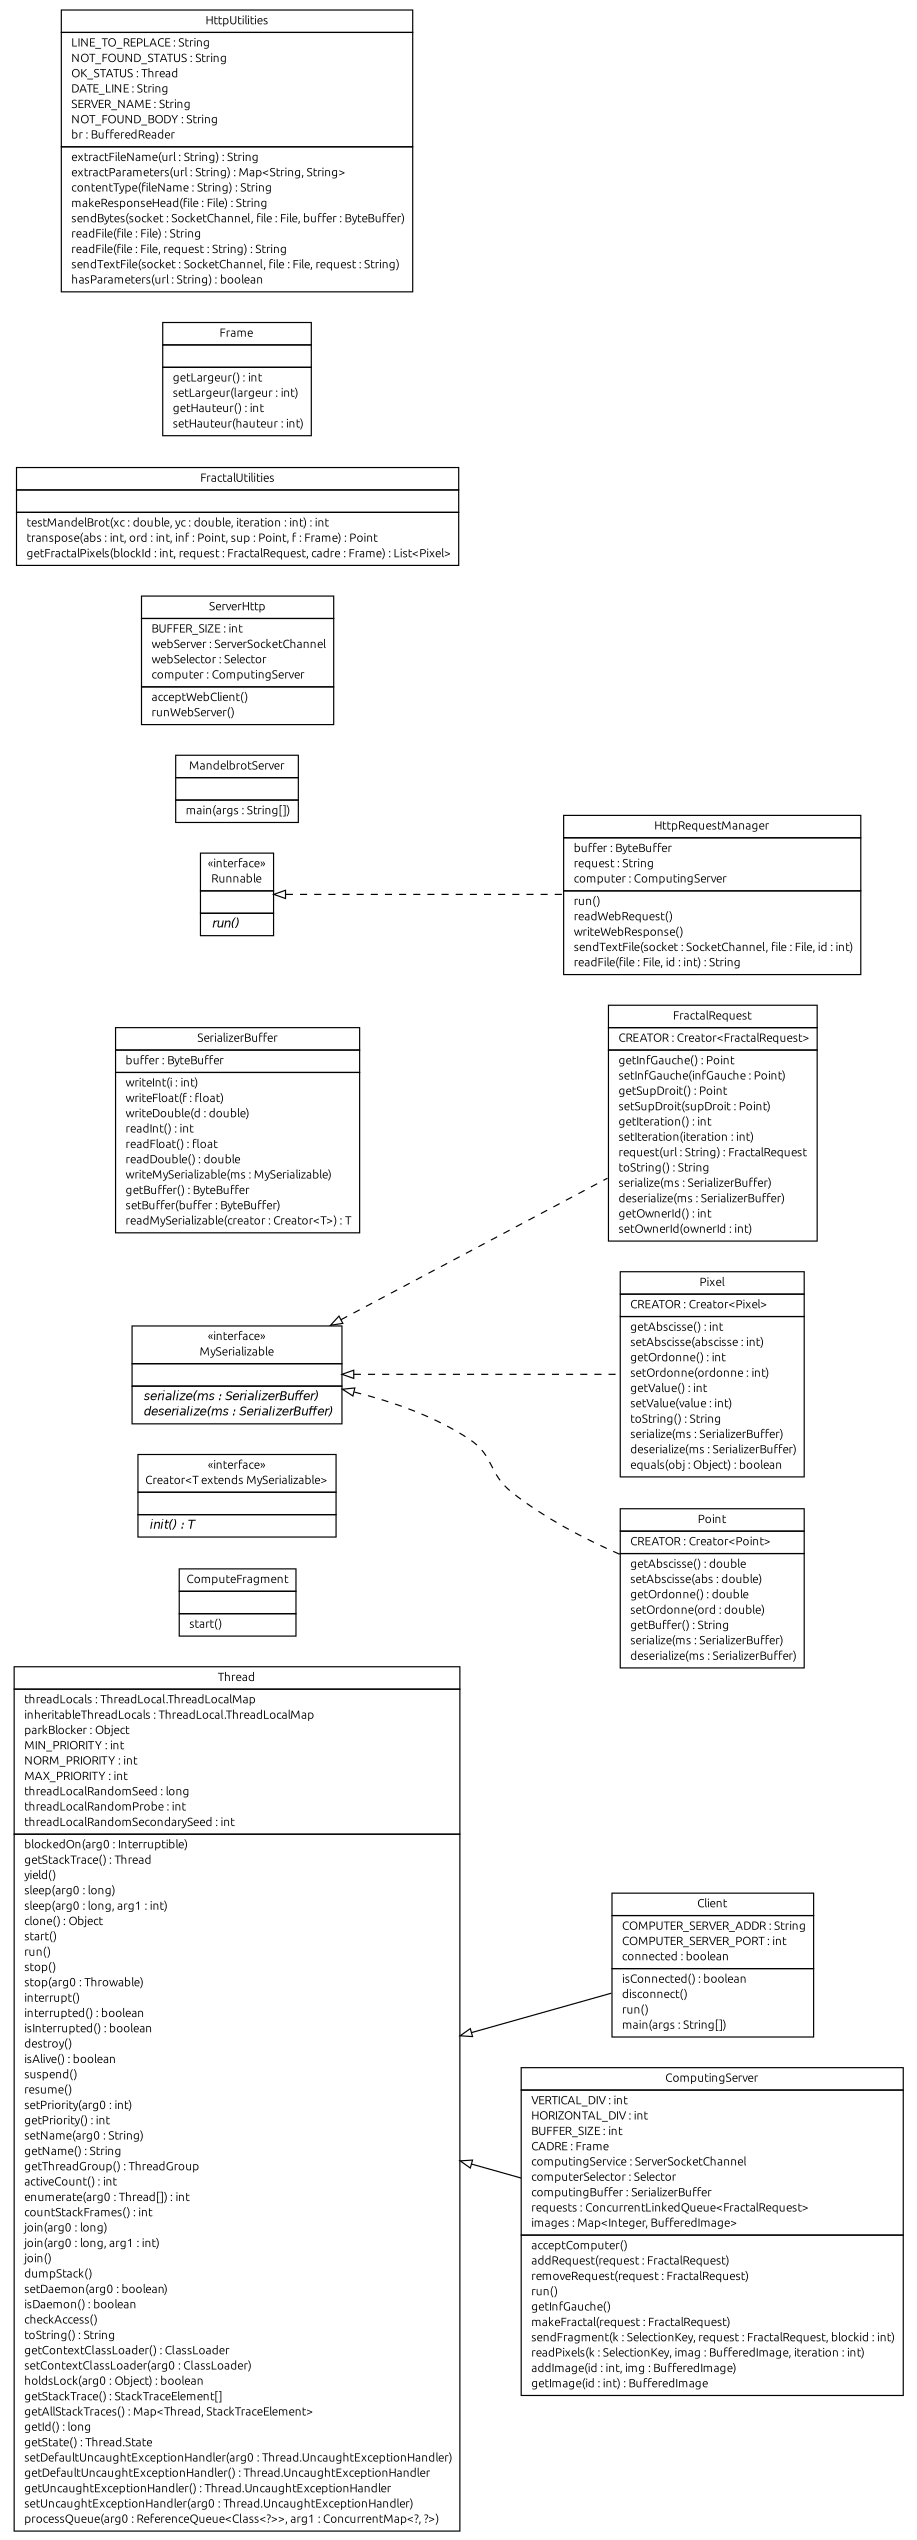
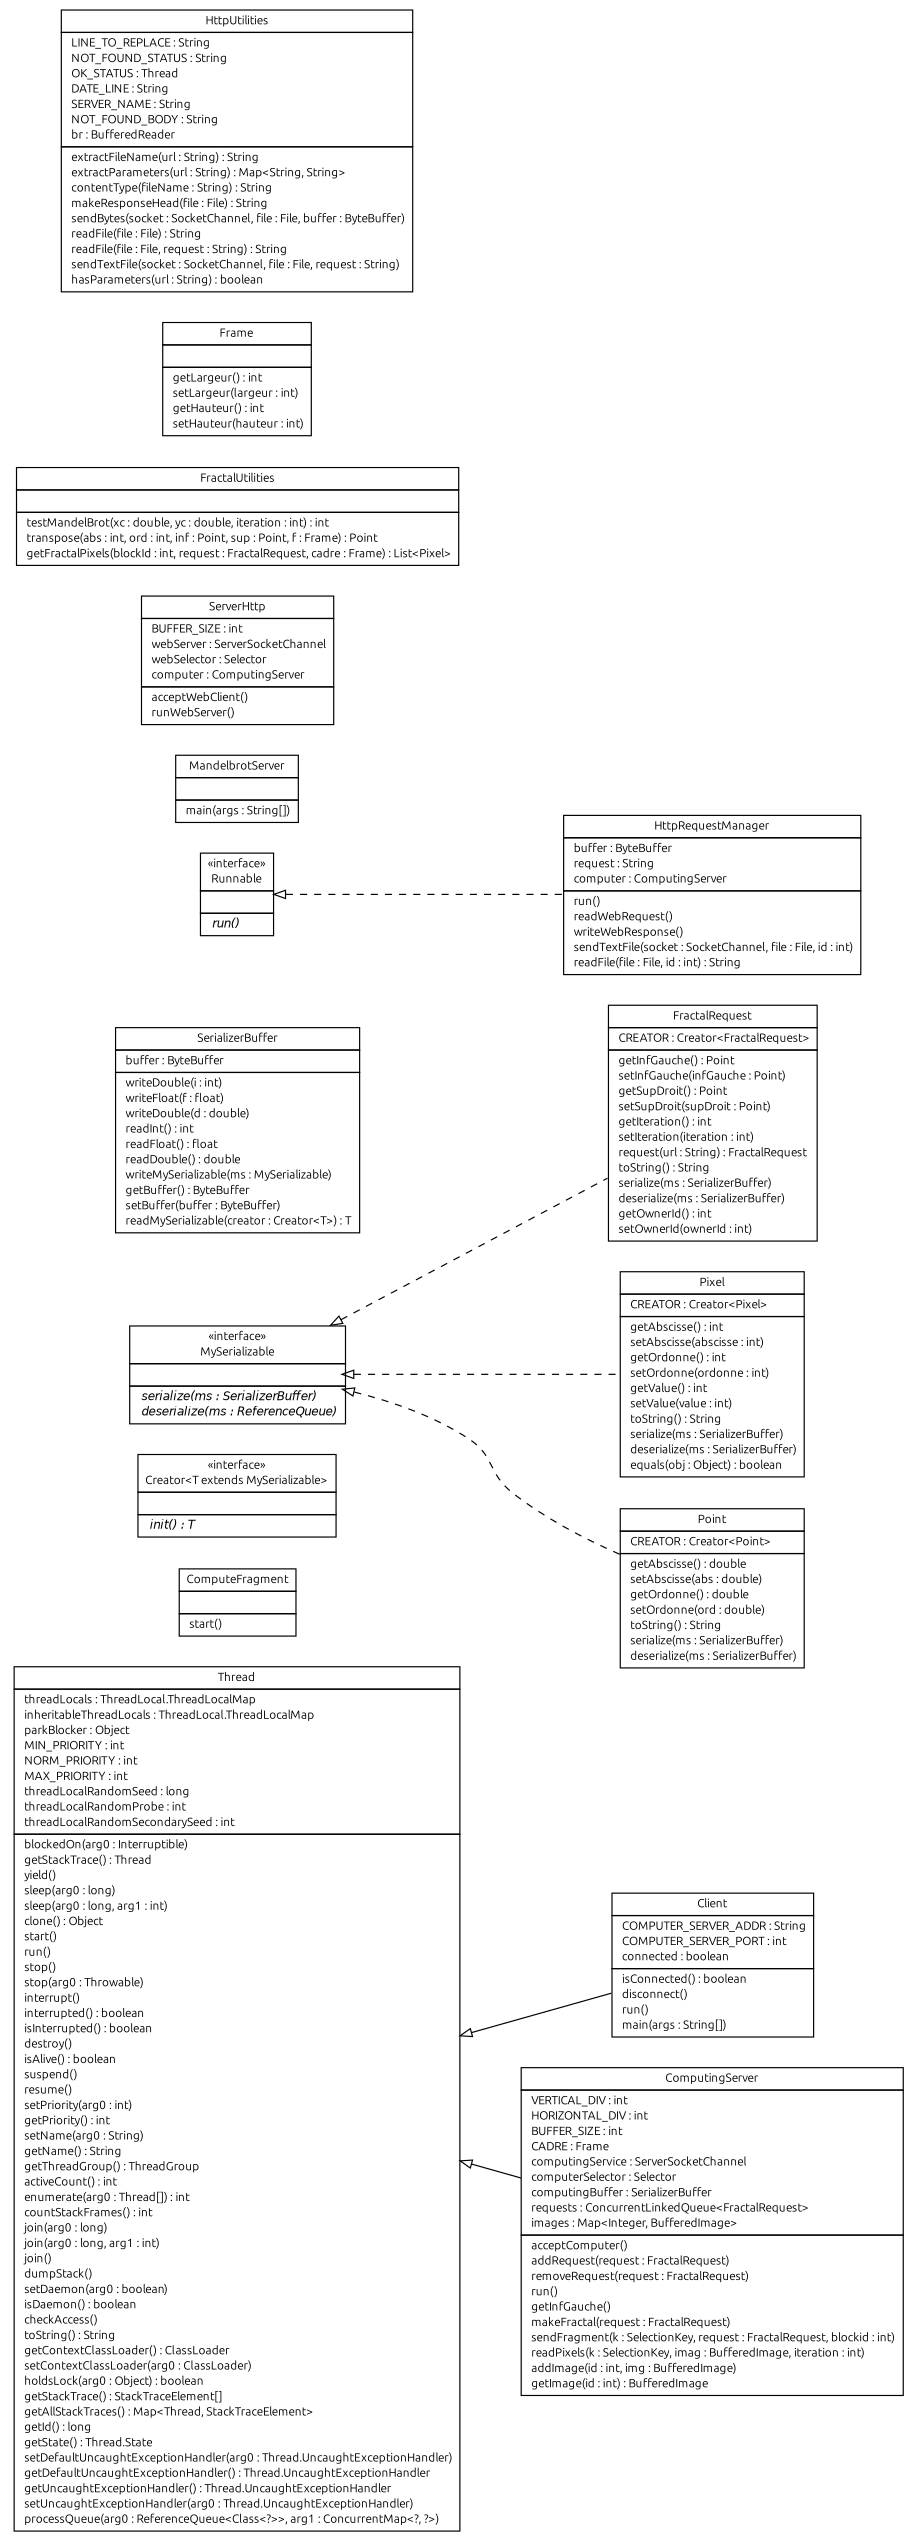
(161, 1083) -> (173, 1083)
(237, 1412) -> (238, 1412)
(679, 1625) -> (675, 1625)
